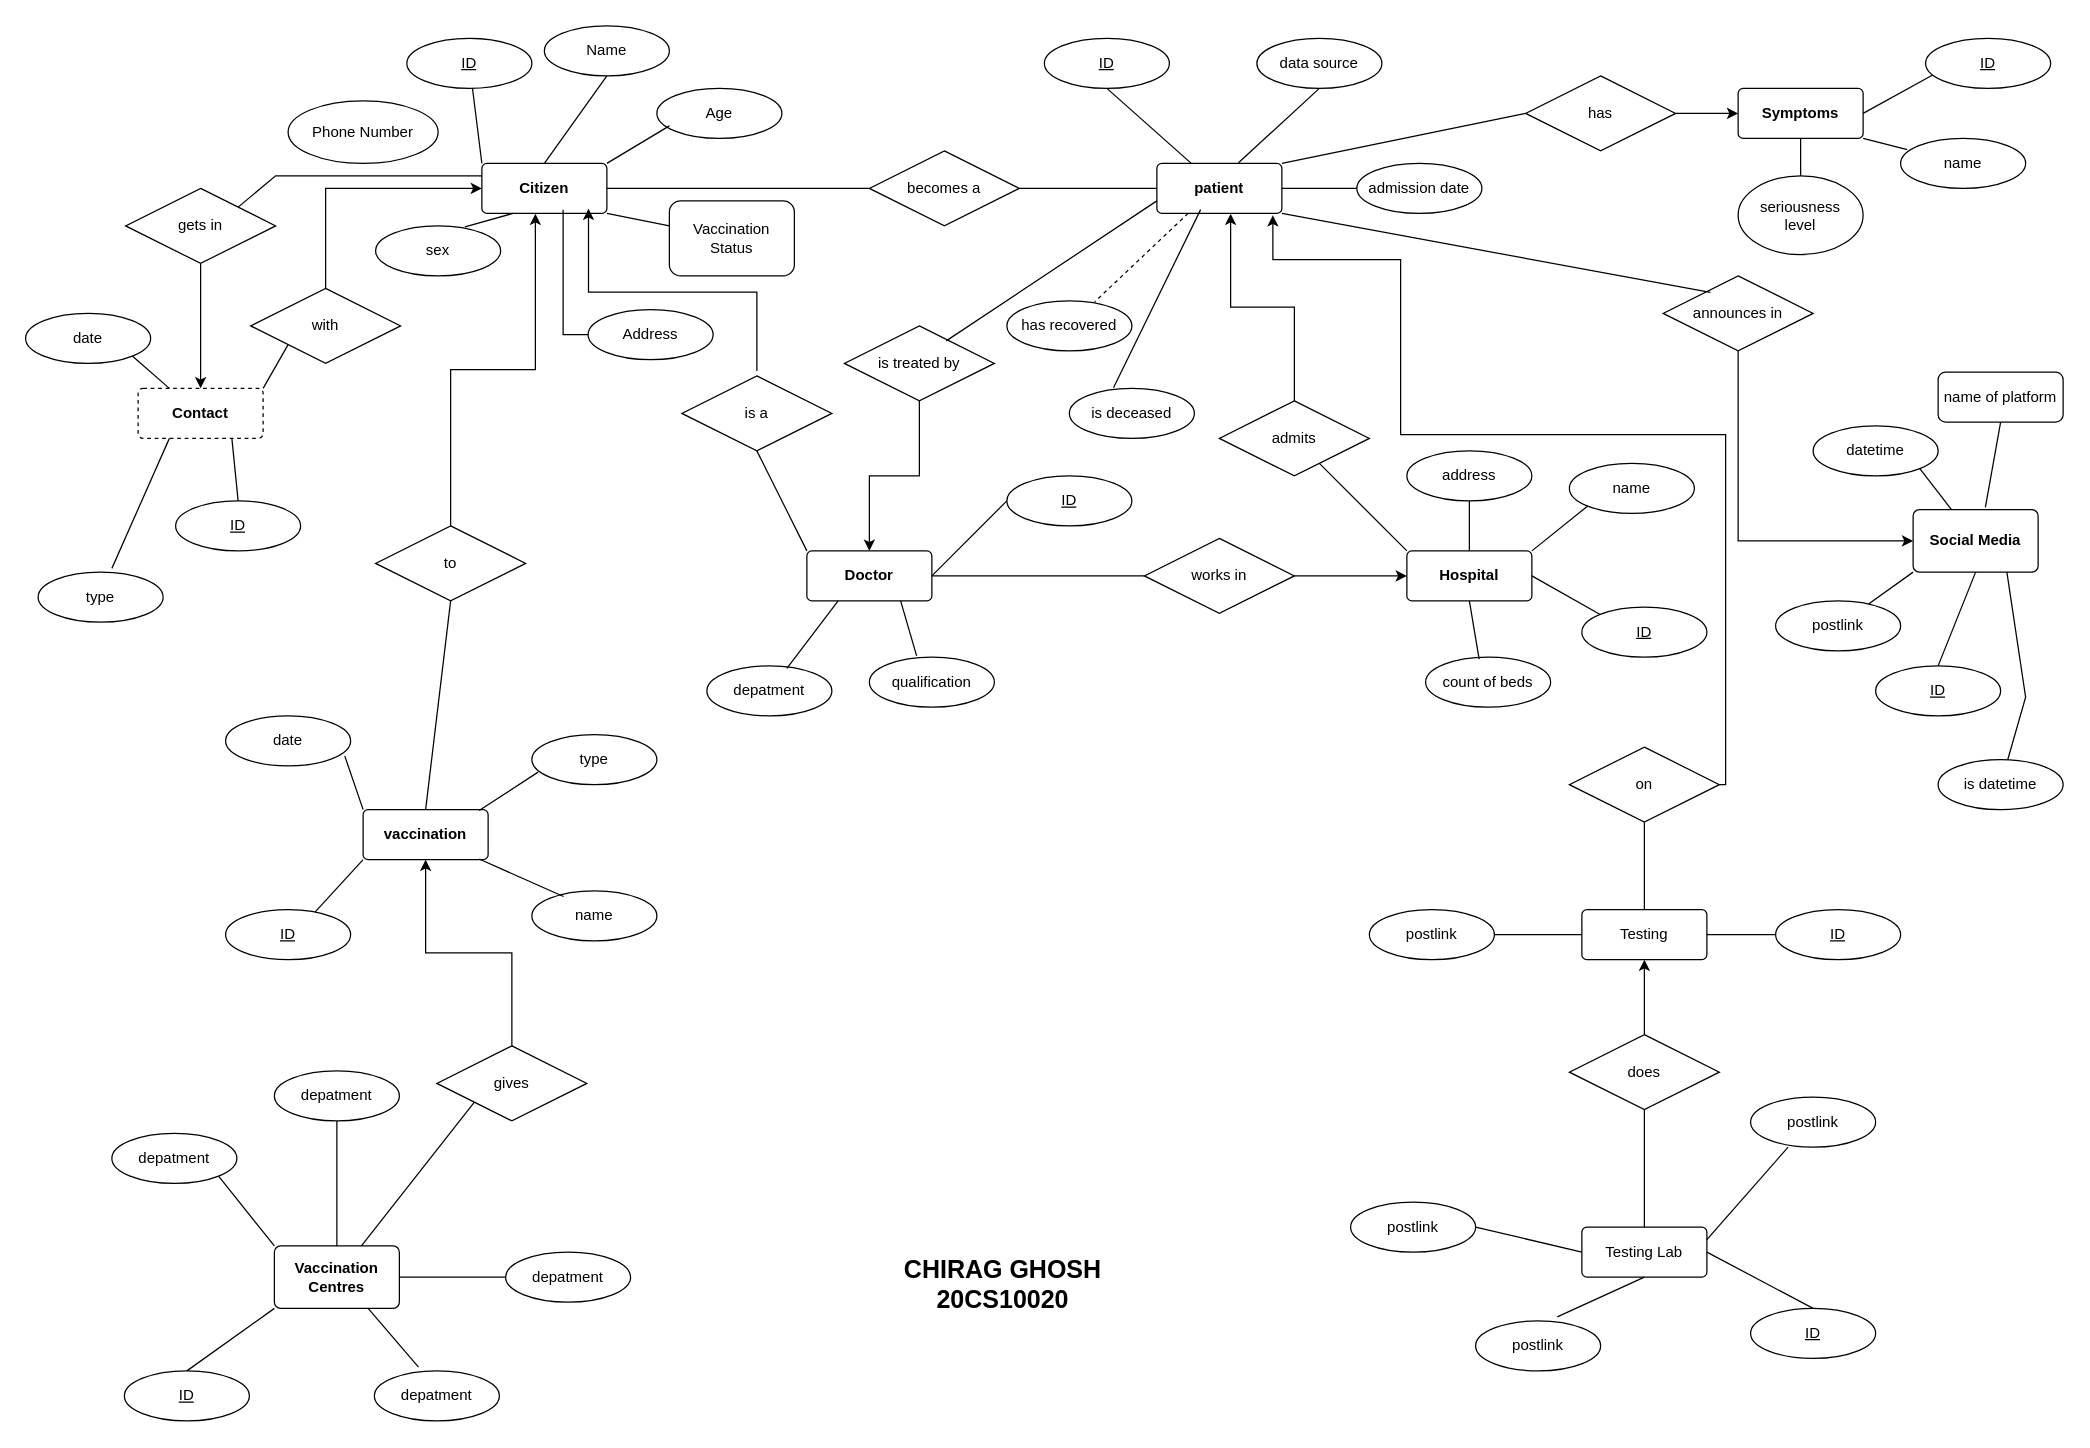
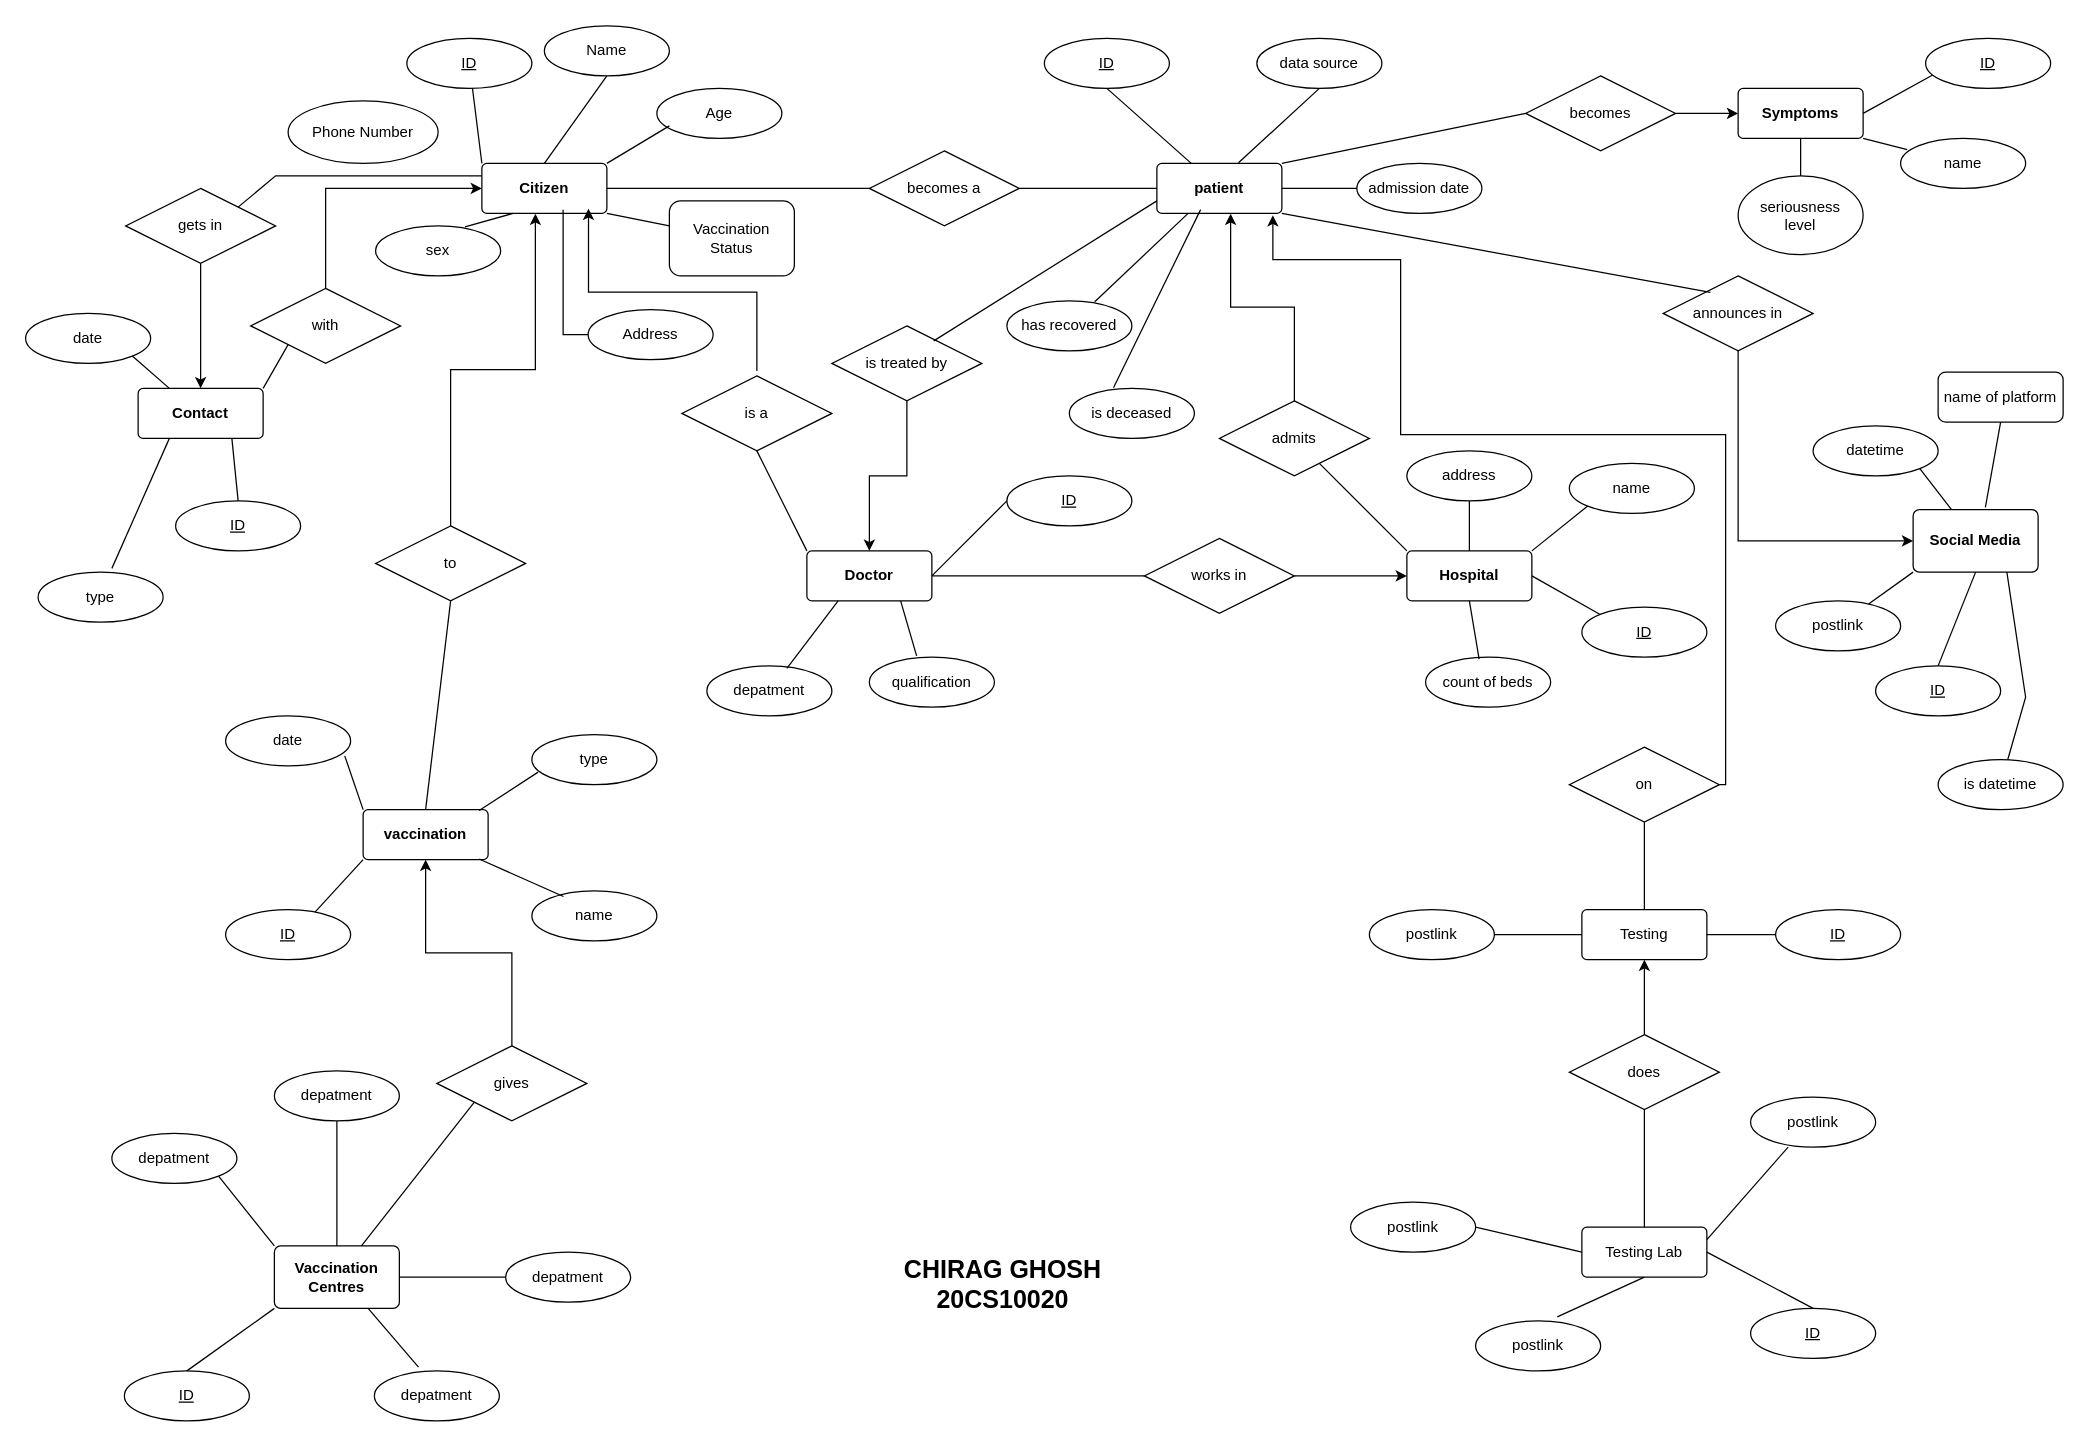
(1601, 113) -> (1601, 113)
(1141, 258) -> (1141, 258)
(919, 363) -> (907, 363)
(201, 413) -> (201, 413)
